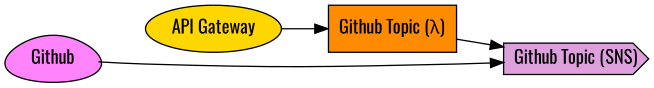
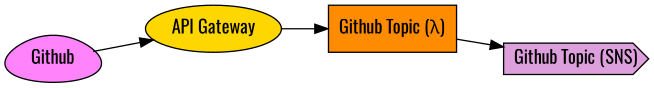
(294, 67) -> (117, 47)
